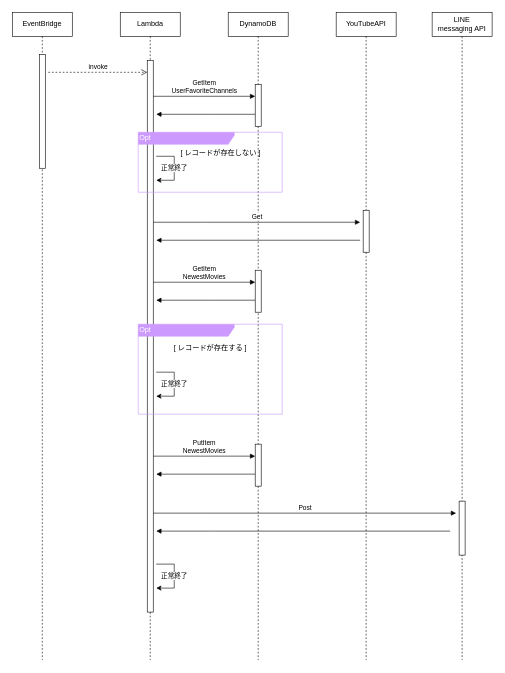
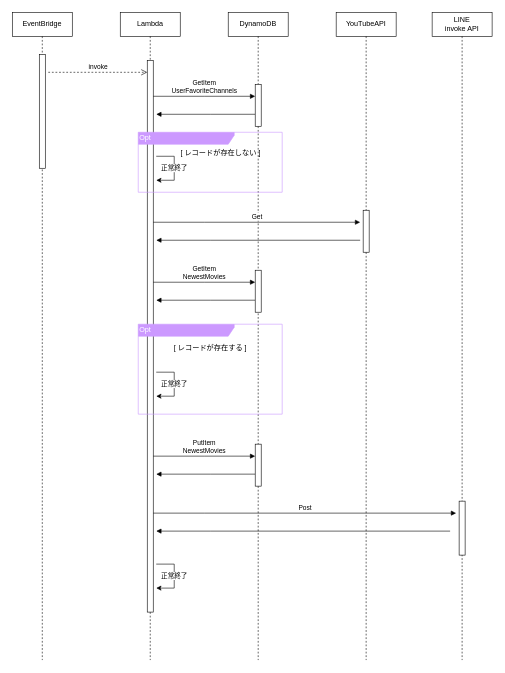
(462, 24) -> (462, 24)
